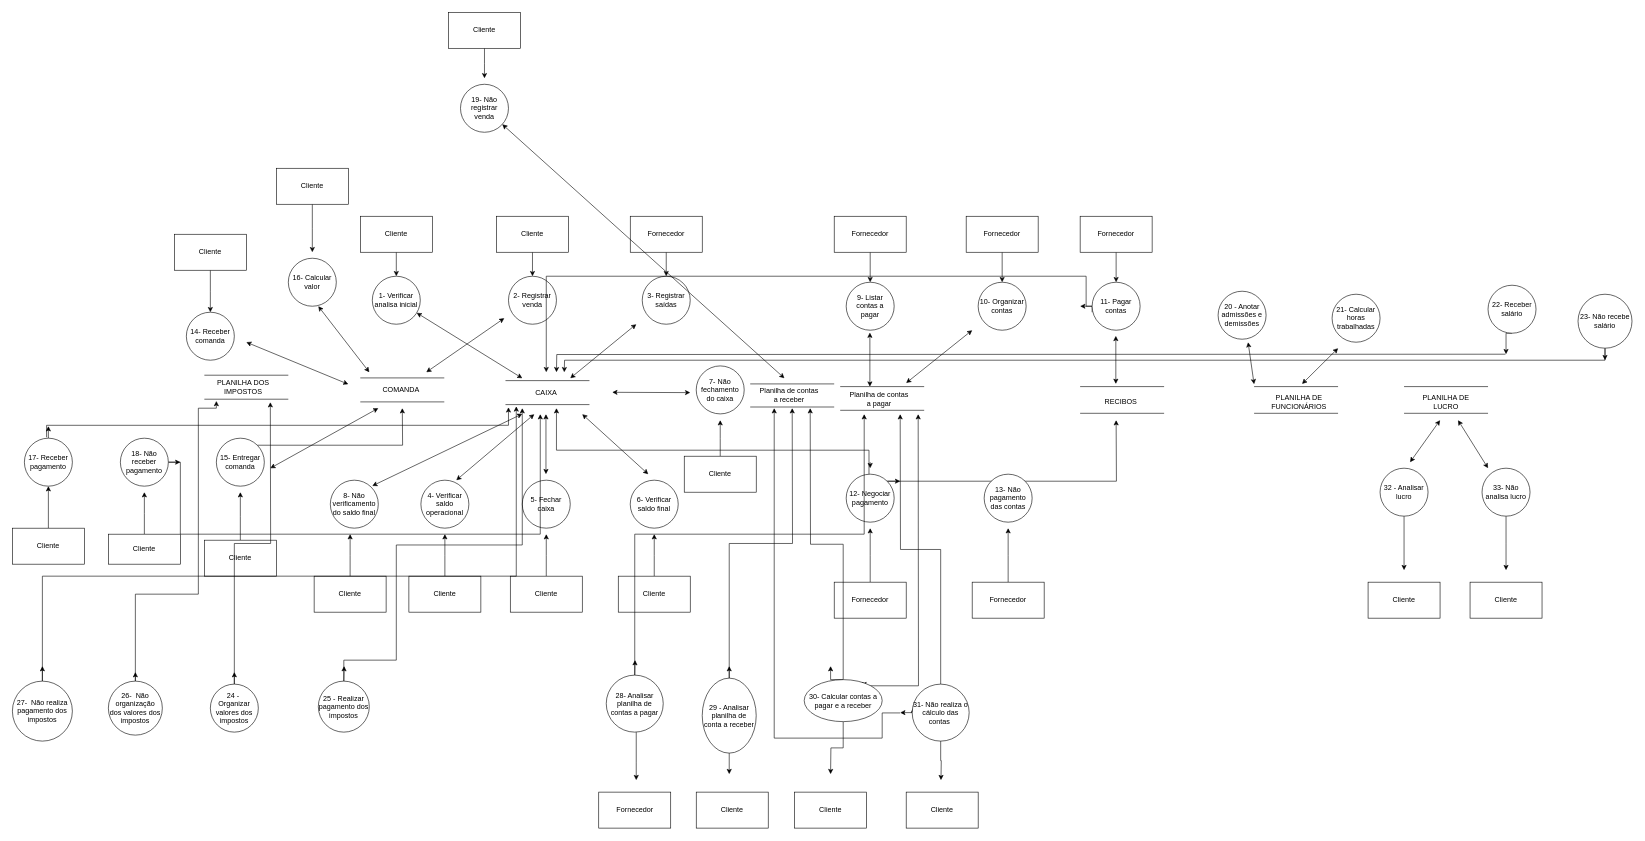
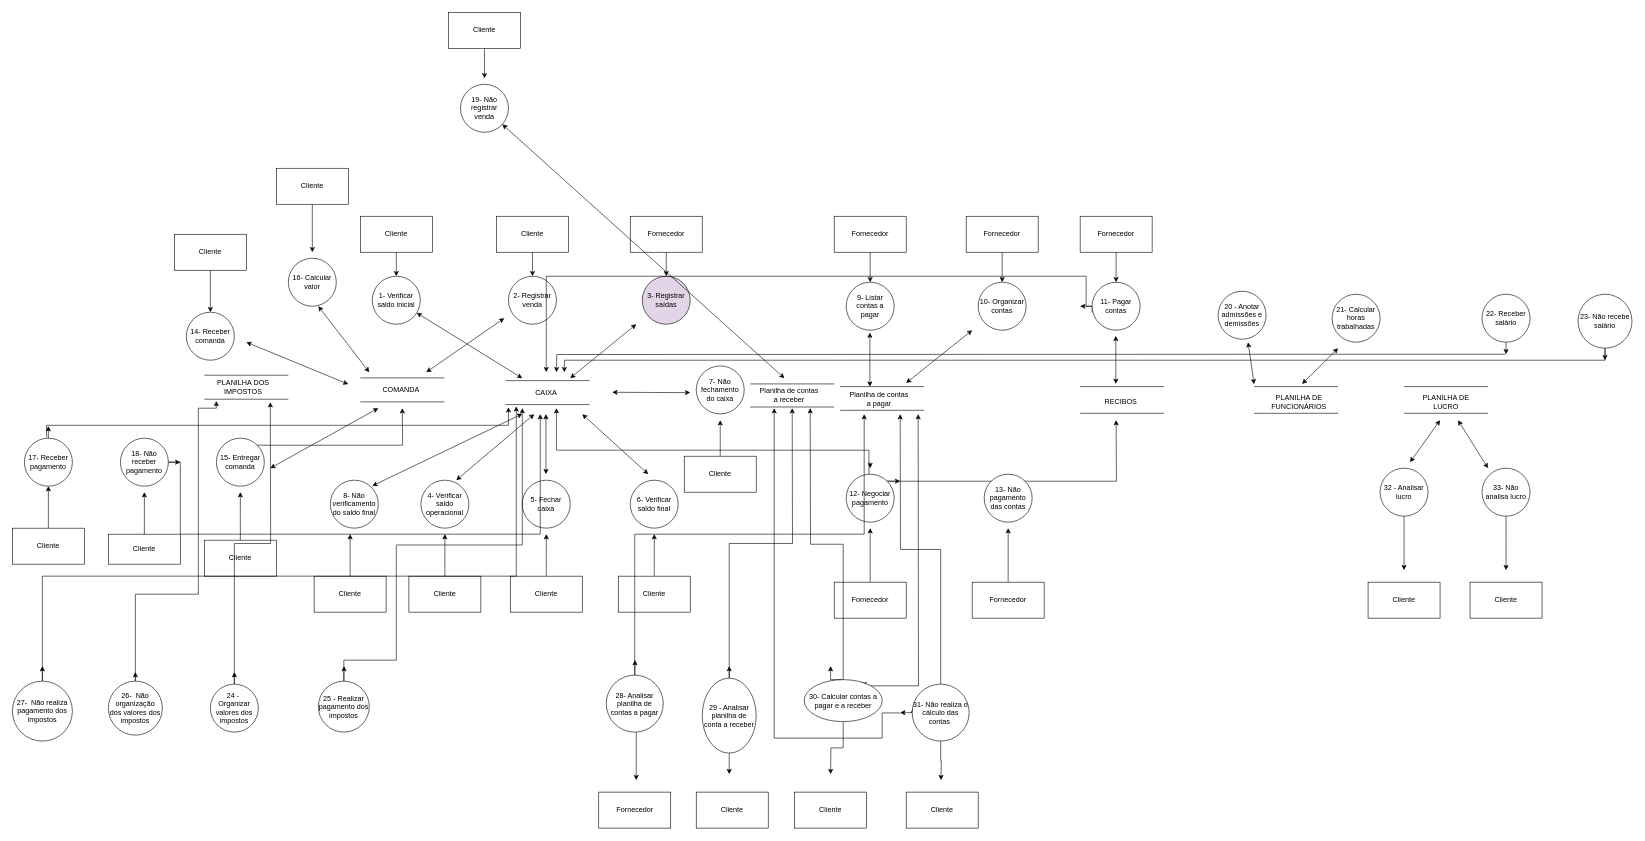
(396, 300) -> (396, 300)
(666, 300) -> (666, 300)
(1512, 309) -> (1506, 318)
